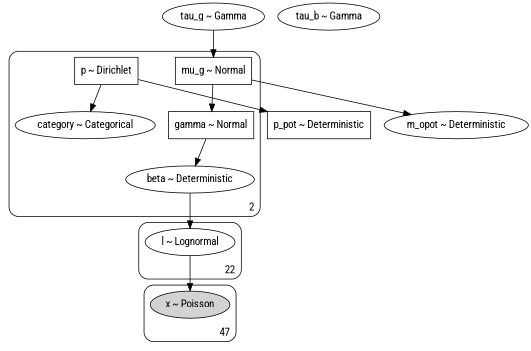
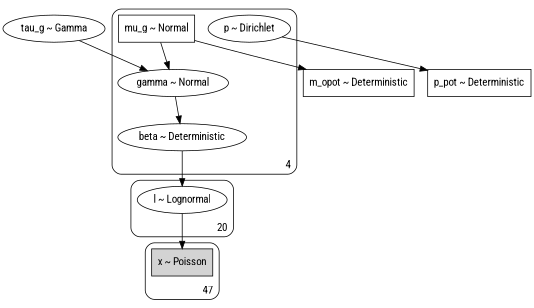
(329, 17) -> none
(213, 40) -> (107, 53)
(106, 71) -> (249, 29)
(85, 125) -> none
(211, 125) -> (173, 83)
(456, 125) -> (359, 83)
(252, 208) -> (288, 166)
(230, 270) -> (222, 228)
(190, 305) -> (182, 262)
